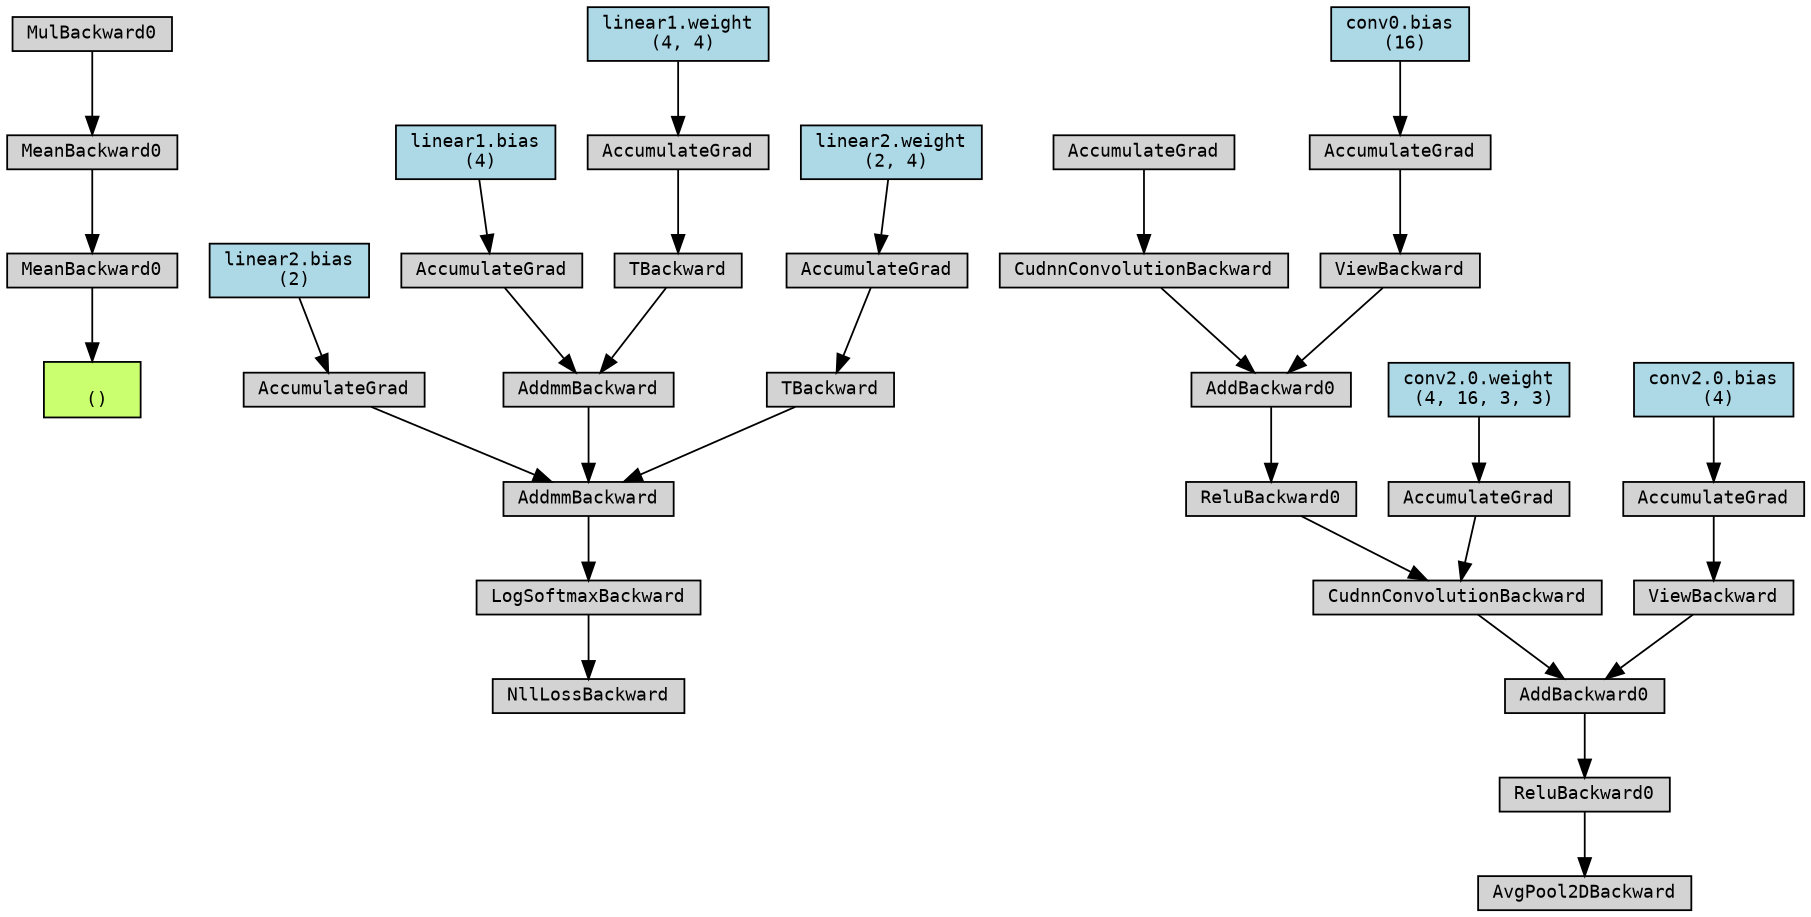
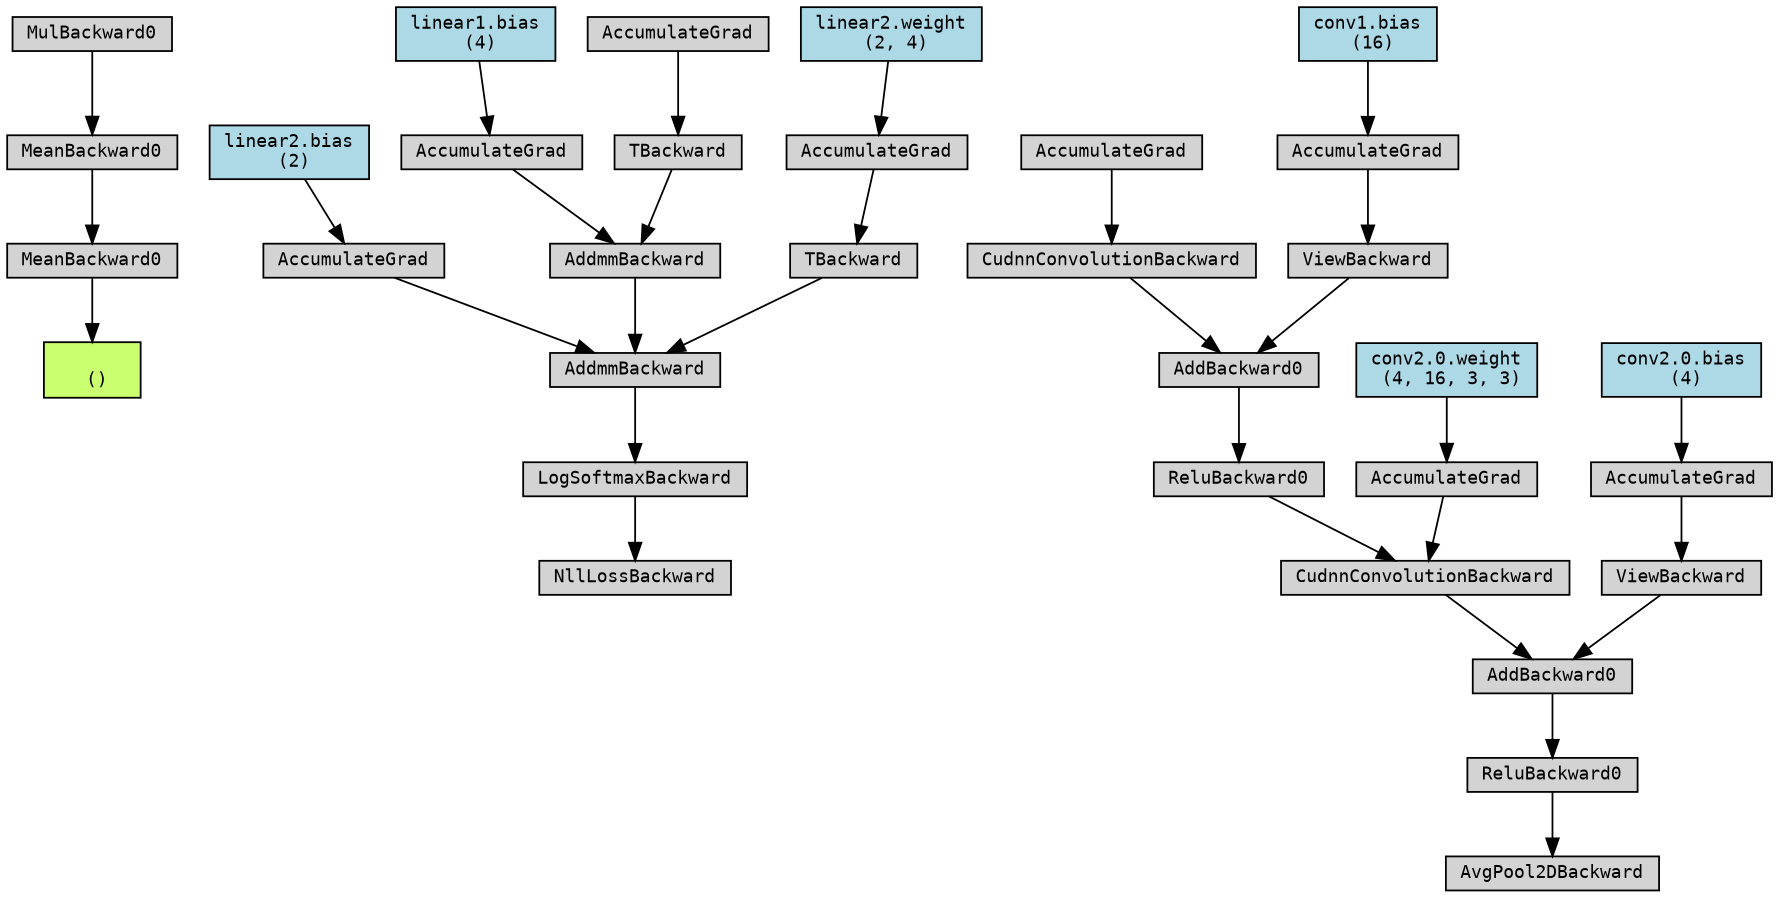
(678, 34) -> none
(1400, 34) -> (1368, 34)
